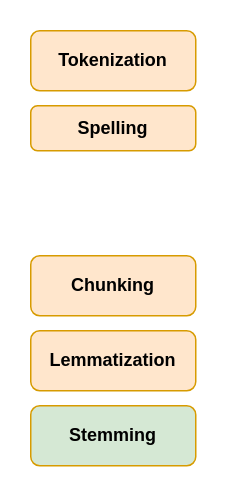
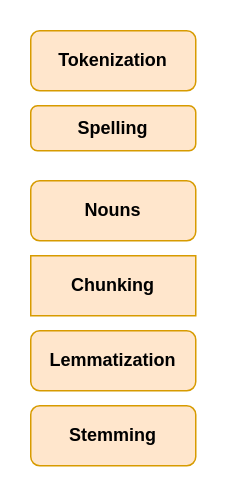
none -> (113, 211)
(113, 286) -> (113, 286)
(113, 436) -> (113, 436)
